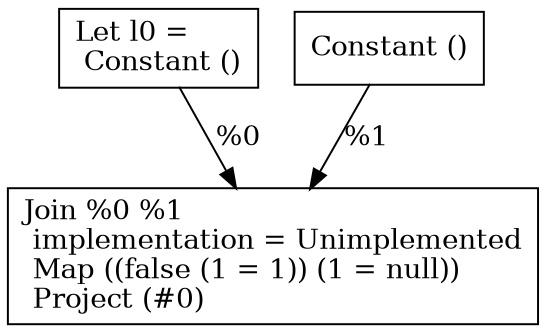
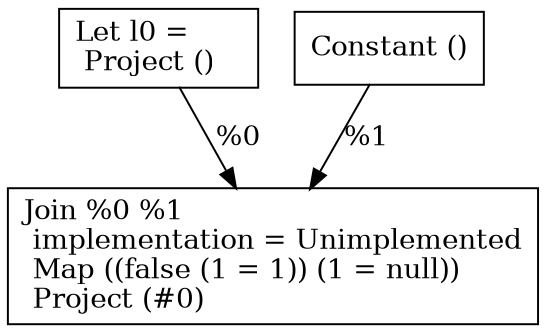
(159, 48) -> (159, 48)
